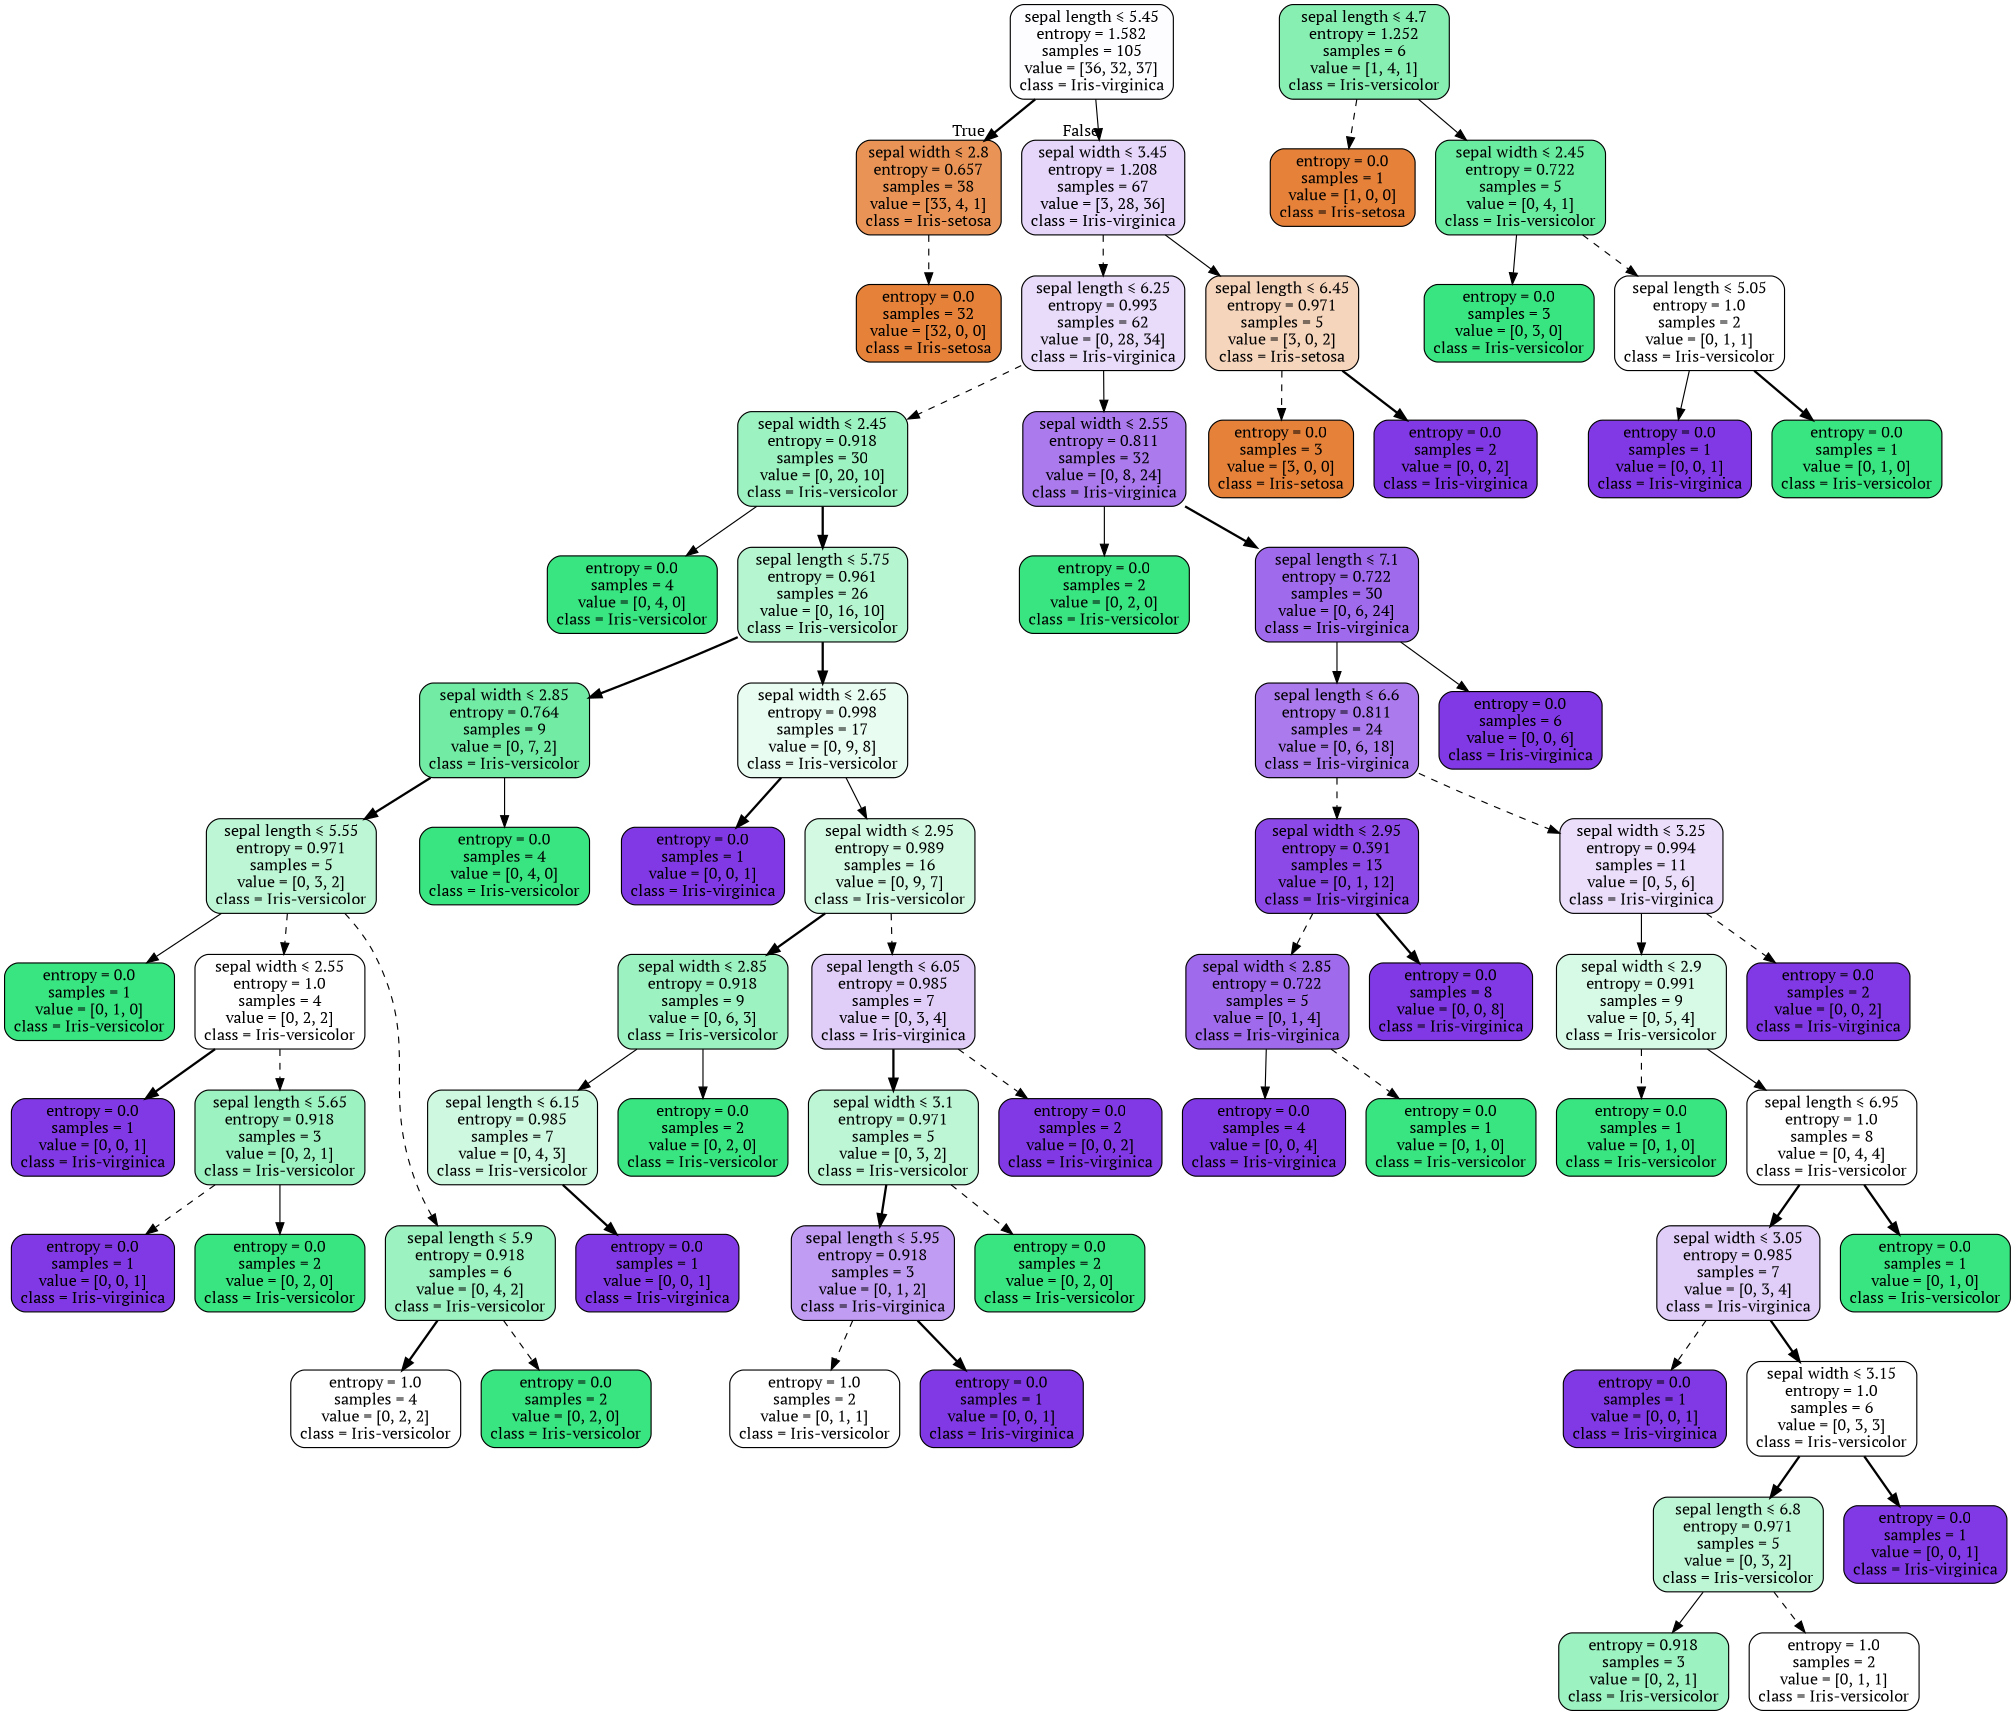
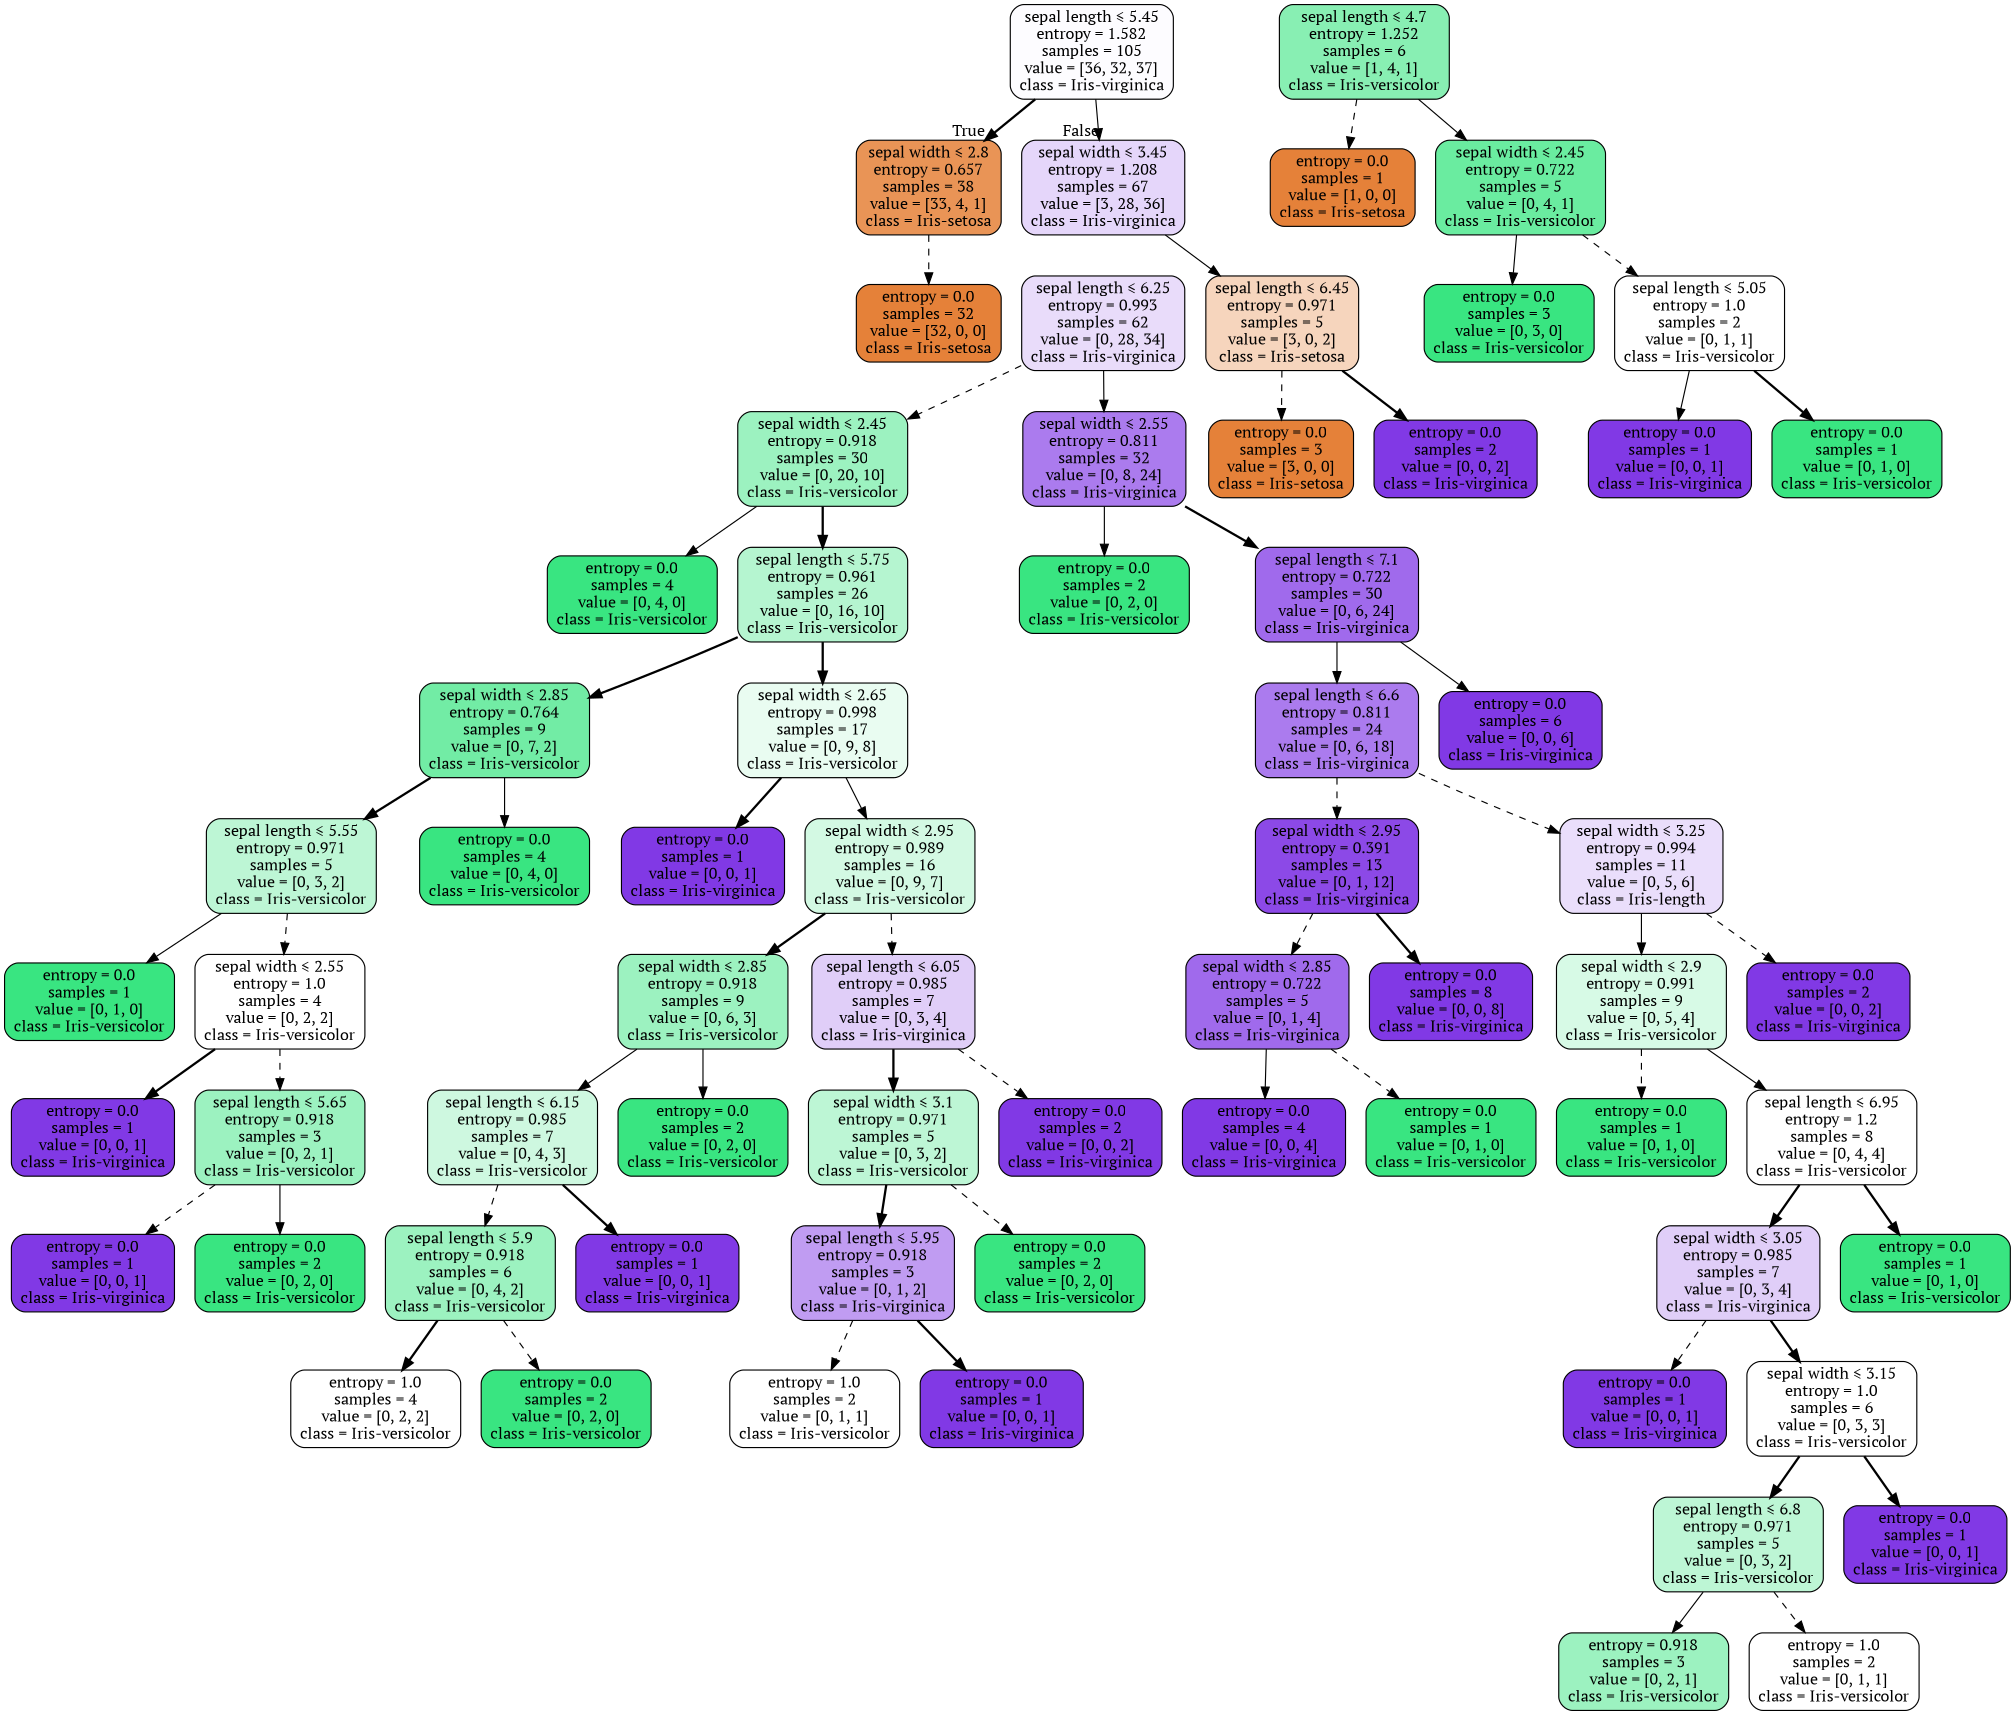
(1103, 250) -> none
(1641, 900) -> (1641, 900)
(399, 1060) -> (493, 1200)
(1832, 1120) -> (1832, 1120)
